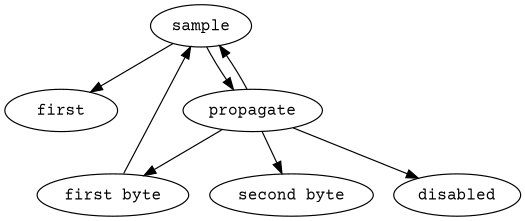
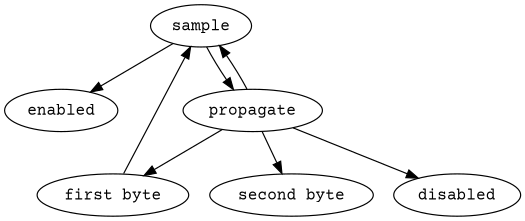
(61, 110) -> (61, 110)
